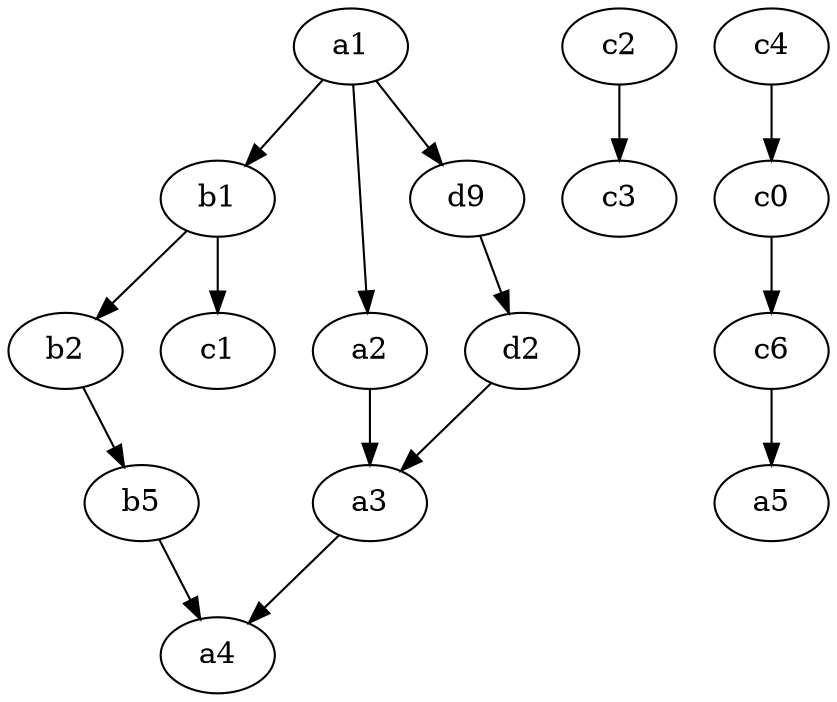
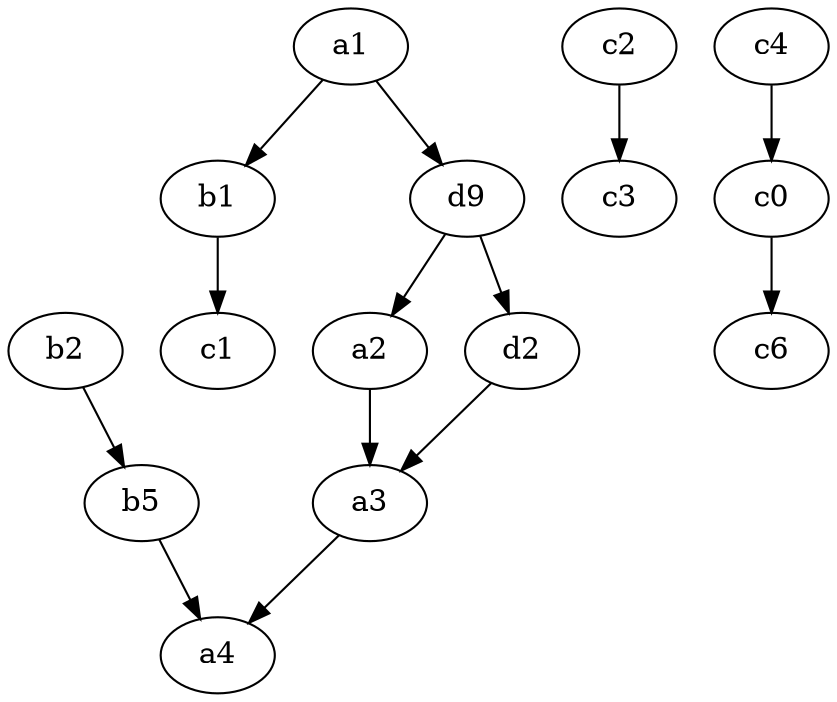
(360, 188) -> (424, 266)
(149, 267) -> none
(772, 503) -> none
